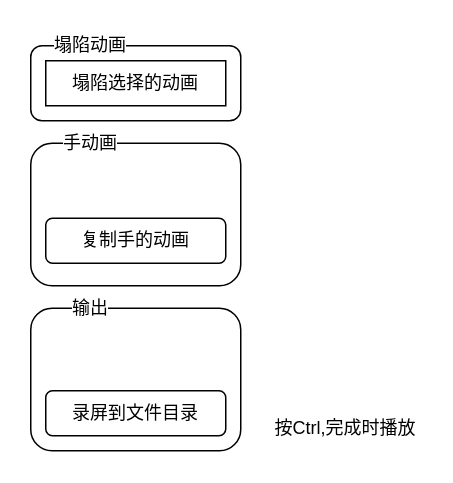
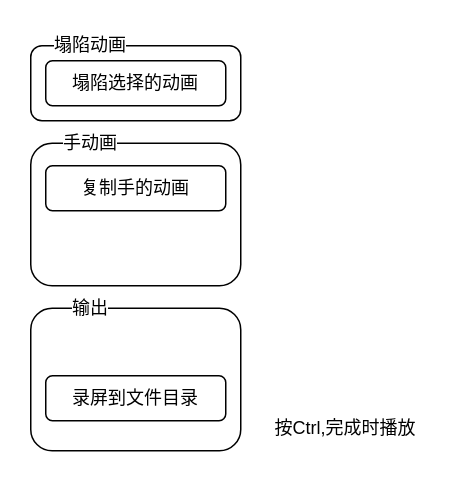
(136, 83) -> (136, 83)
(136, 241) -> (136, 188)
(136, 413) -> (136, 398)
